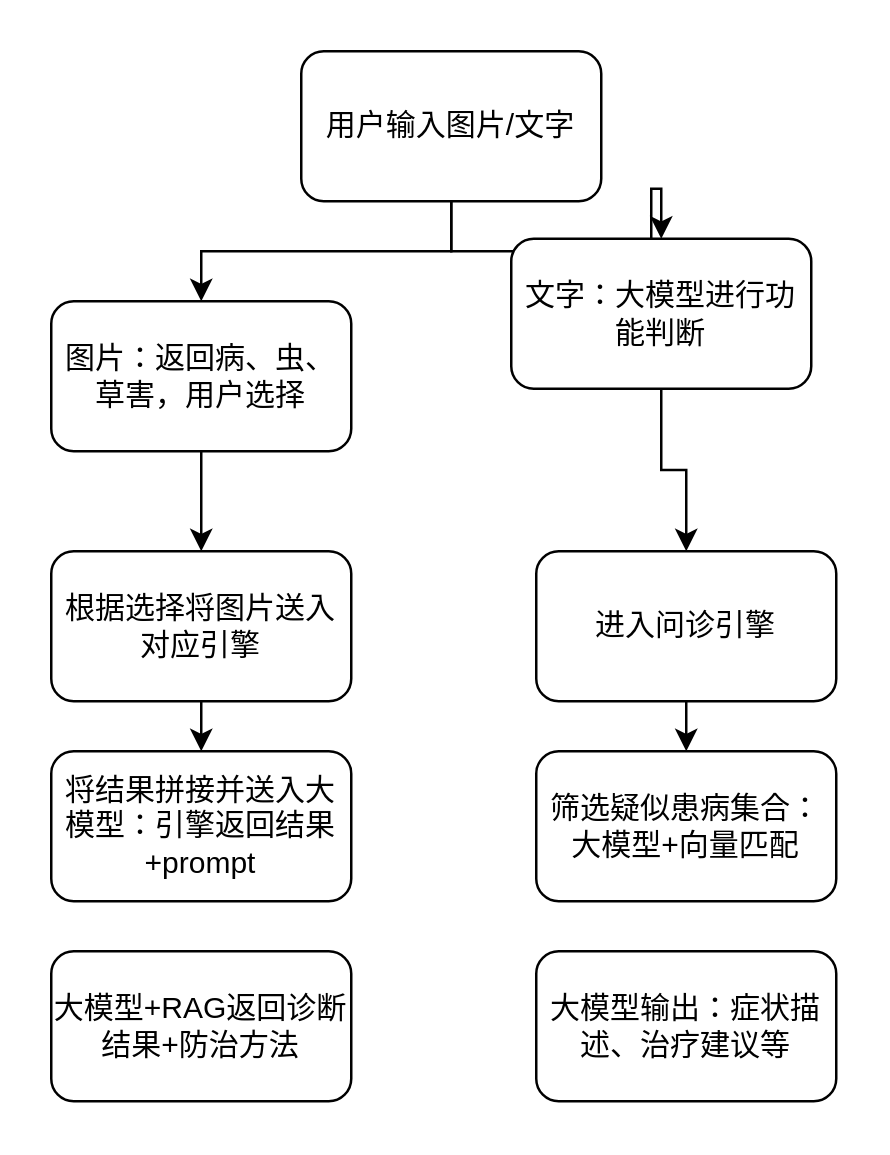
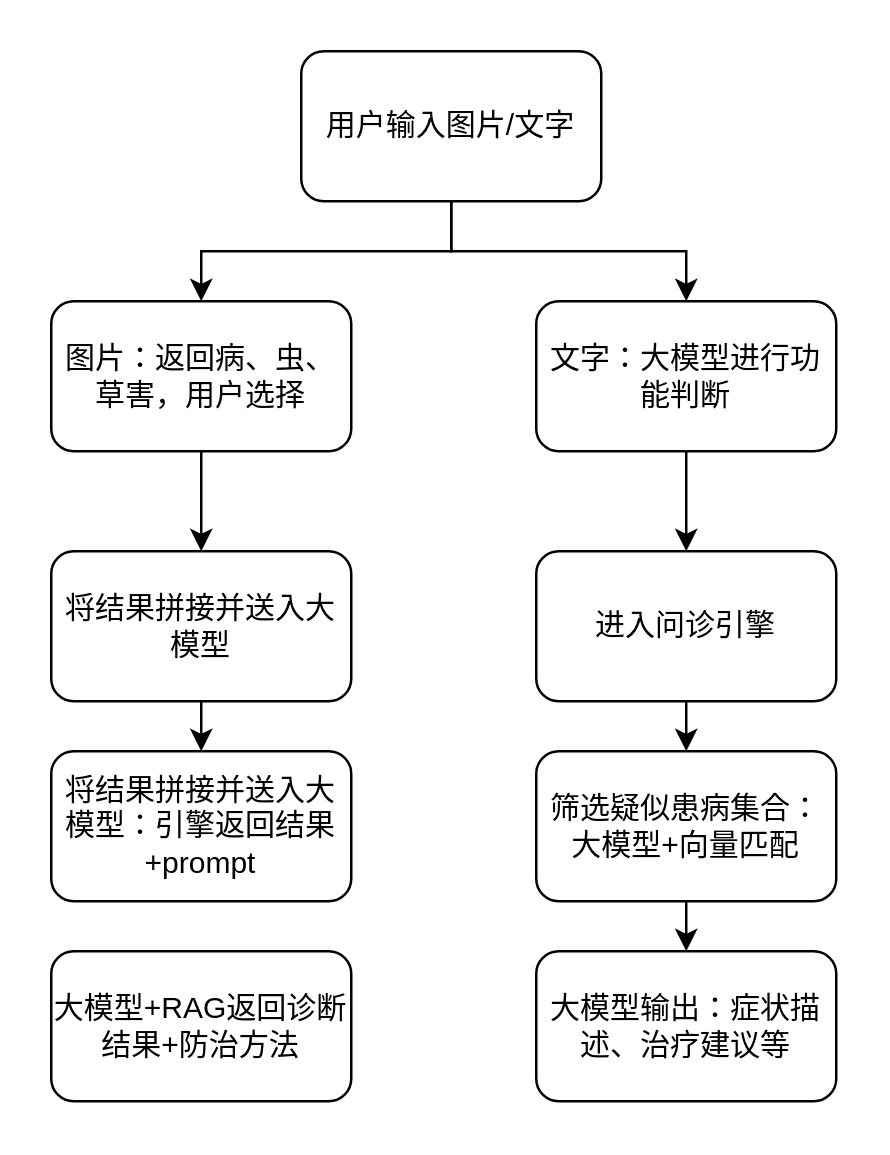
(661, 314) -> (686, 376)
(201, 626) -> (201, 626)
none -> (686, 918)
